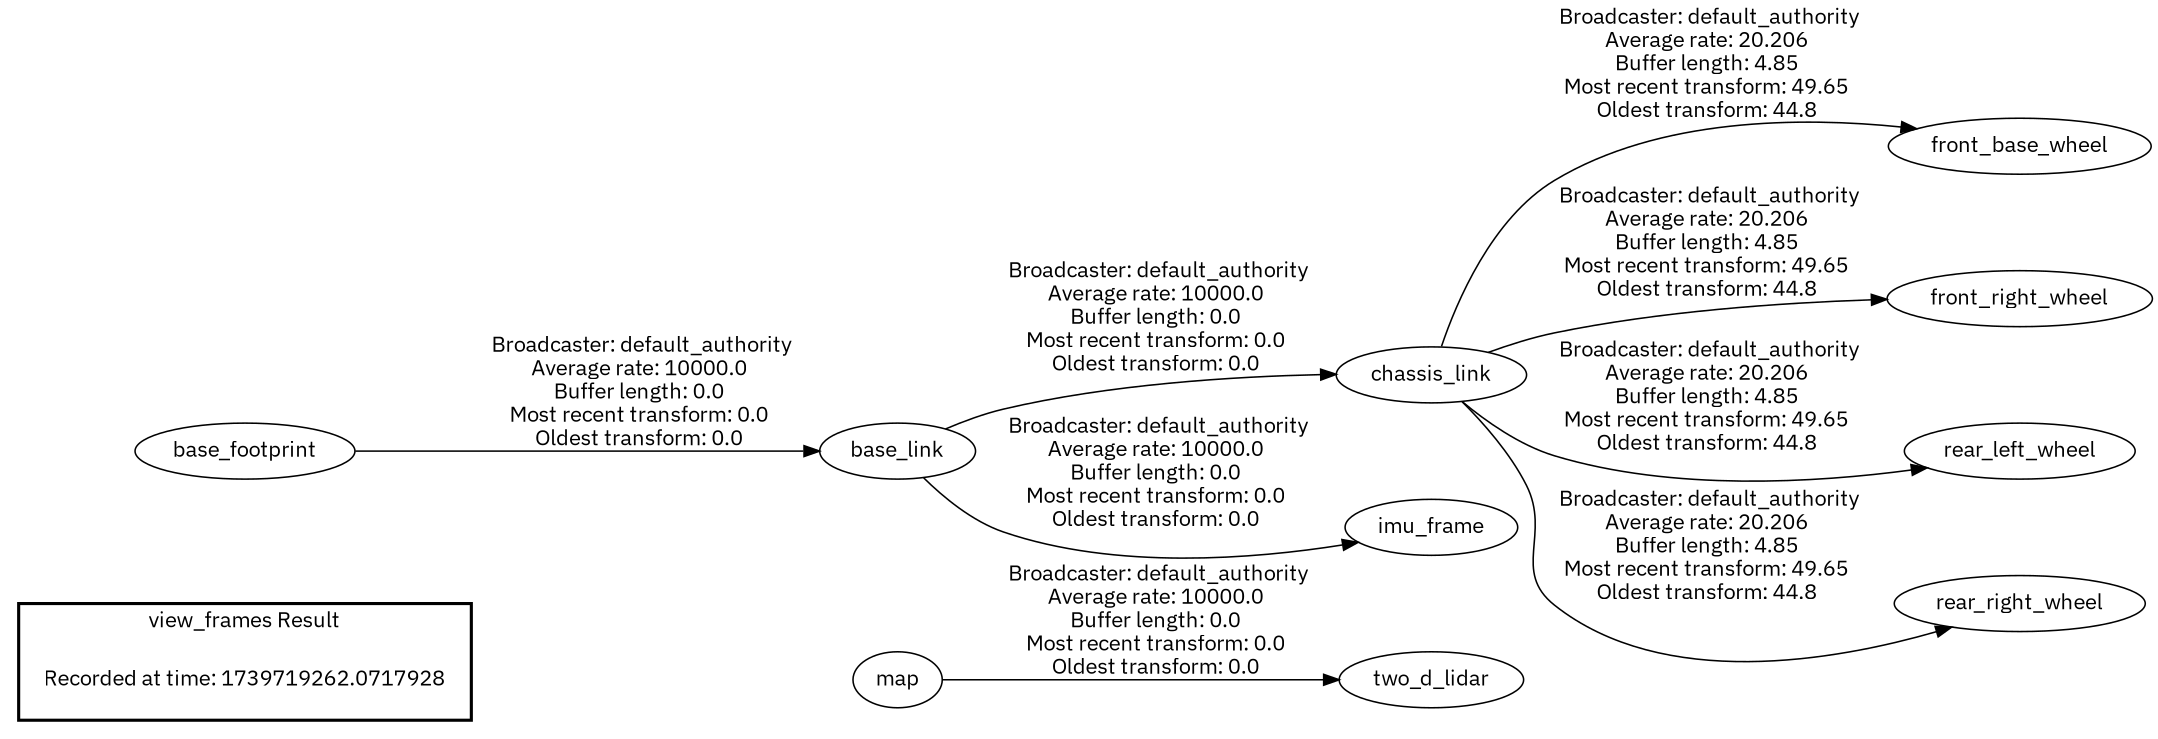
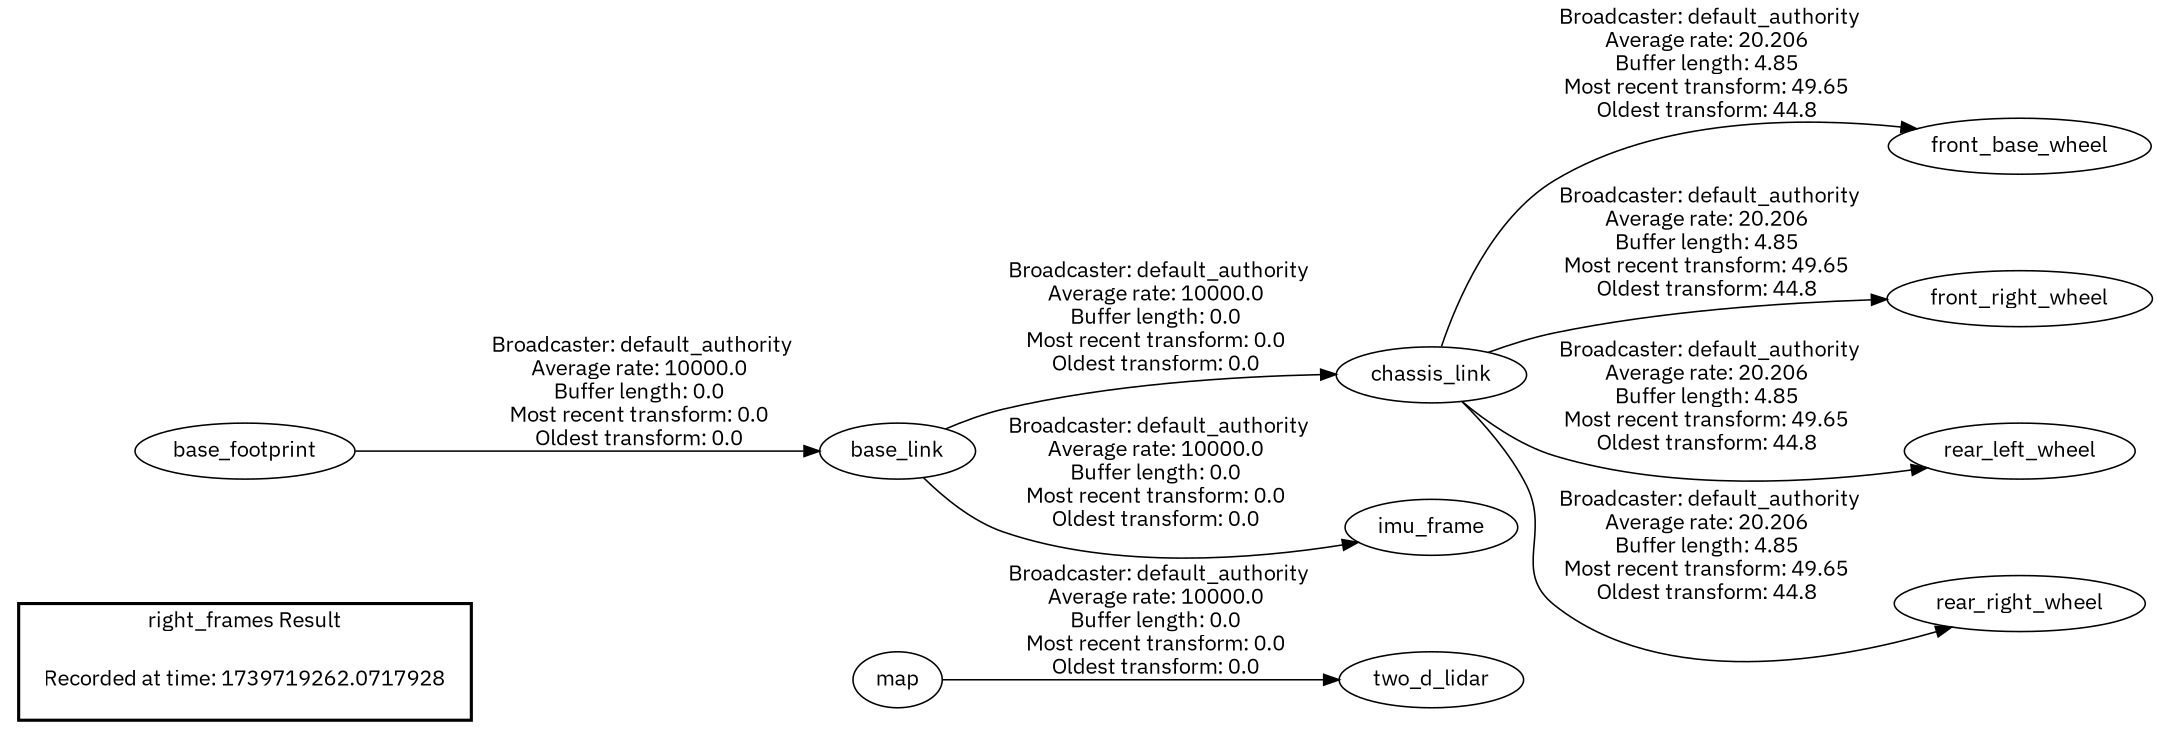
(245, 621) -> (245, 621)
